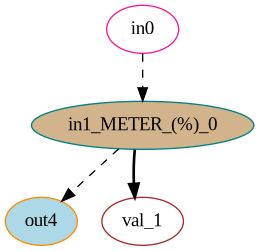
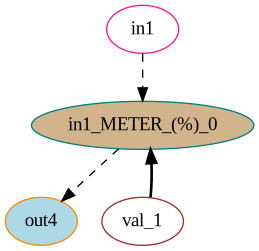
(143, 29) -> (143, 29)
(134, 167) -> (152, 180)
